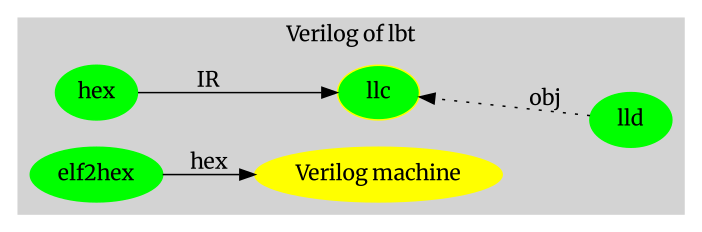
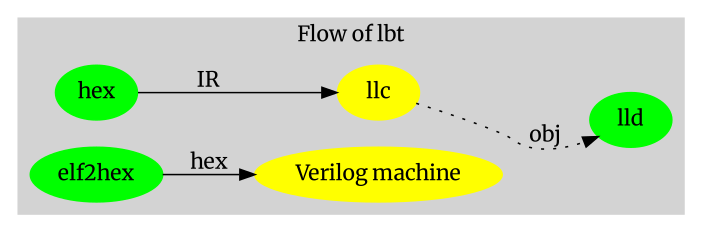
(351, 36) -> (351, 36)
(379, 93) -> (379, 93)
(512, 107) -> (500, 133)
